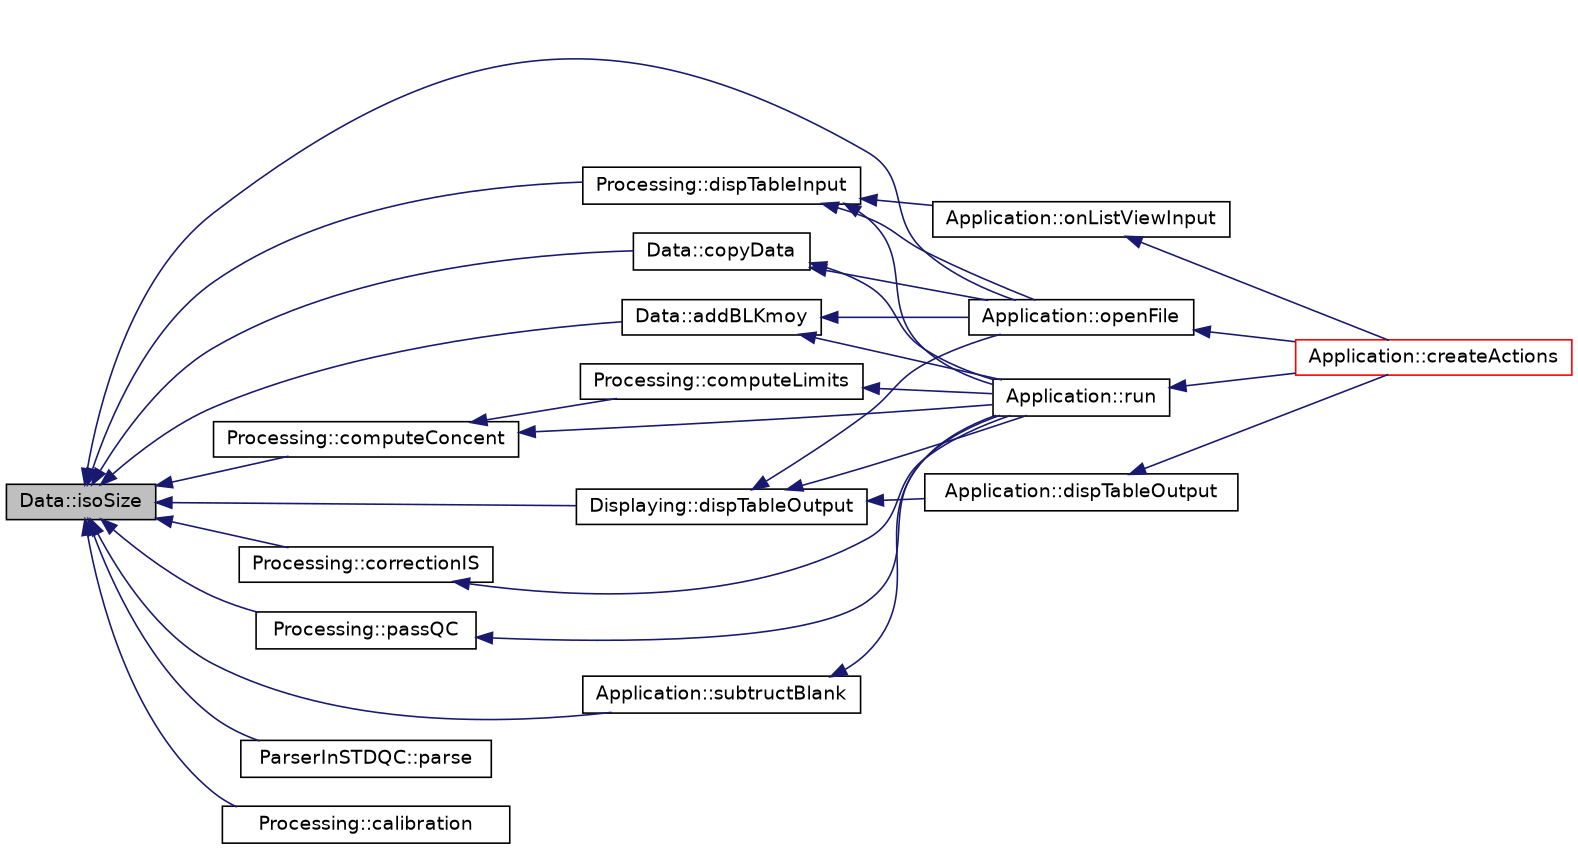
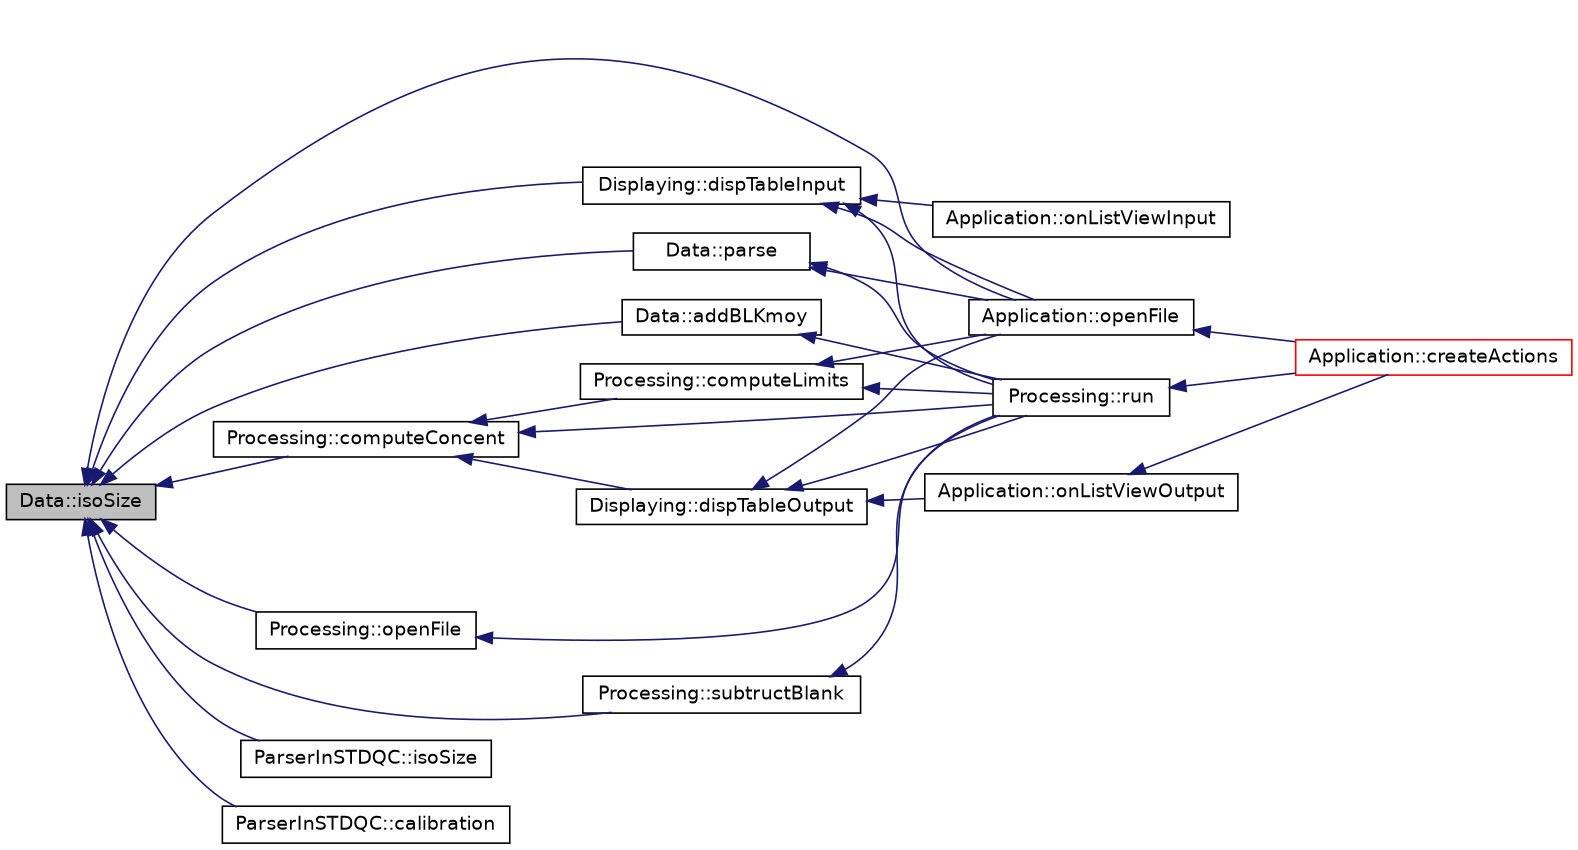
(722, 186) -> (722, 186)
(722, 251) -> (722, 251)
(1265, 291) -> none
(916, 317) -> (936, 343)
(1081, 398) -> (1081, 398)
(1081, 492) -> (1081, 492)
(374, 504) -> (552, 475)
(366, 565) -> none
(366, 630) -> (366, 630)
(722, 695) -> (722, 695)
(366, 759) -> (366, 759)
(366, 825) -> (366, 825)
